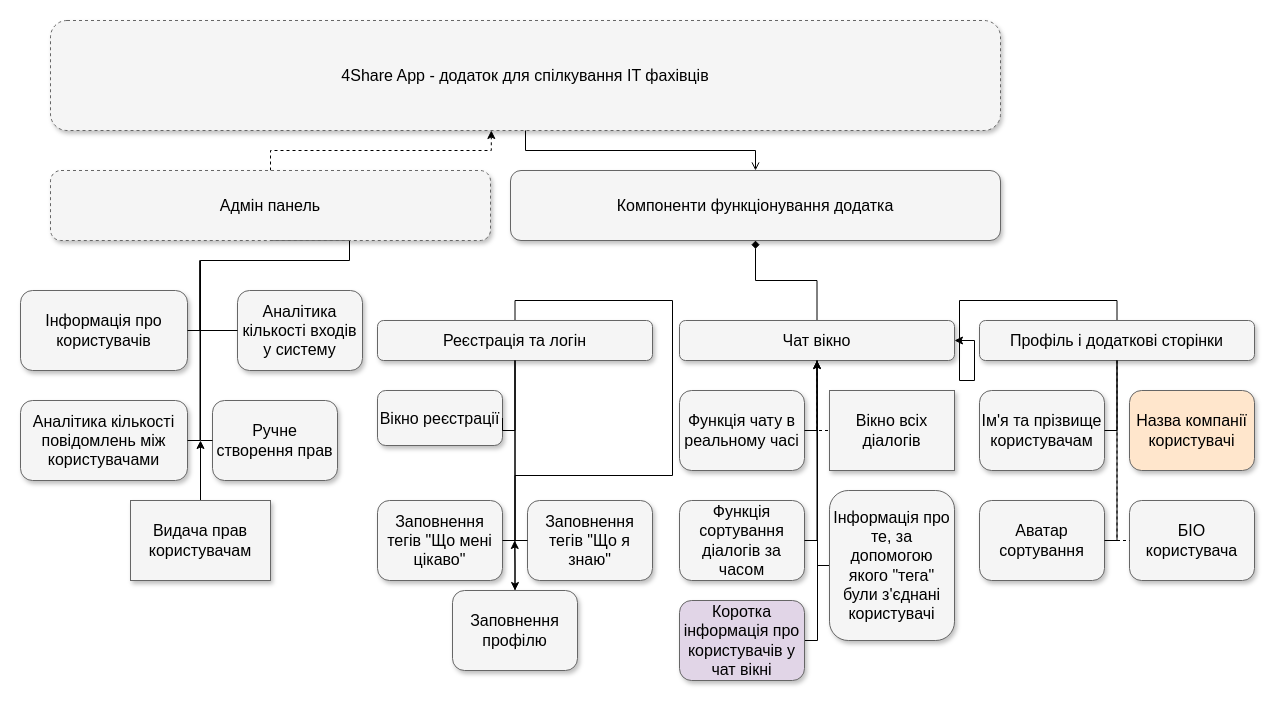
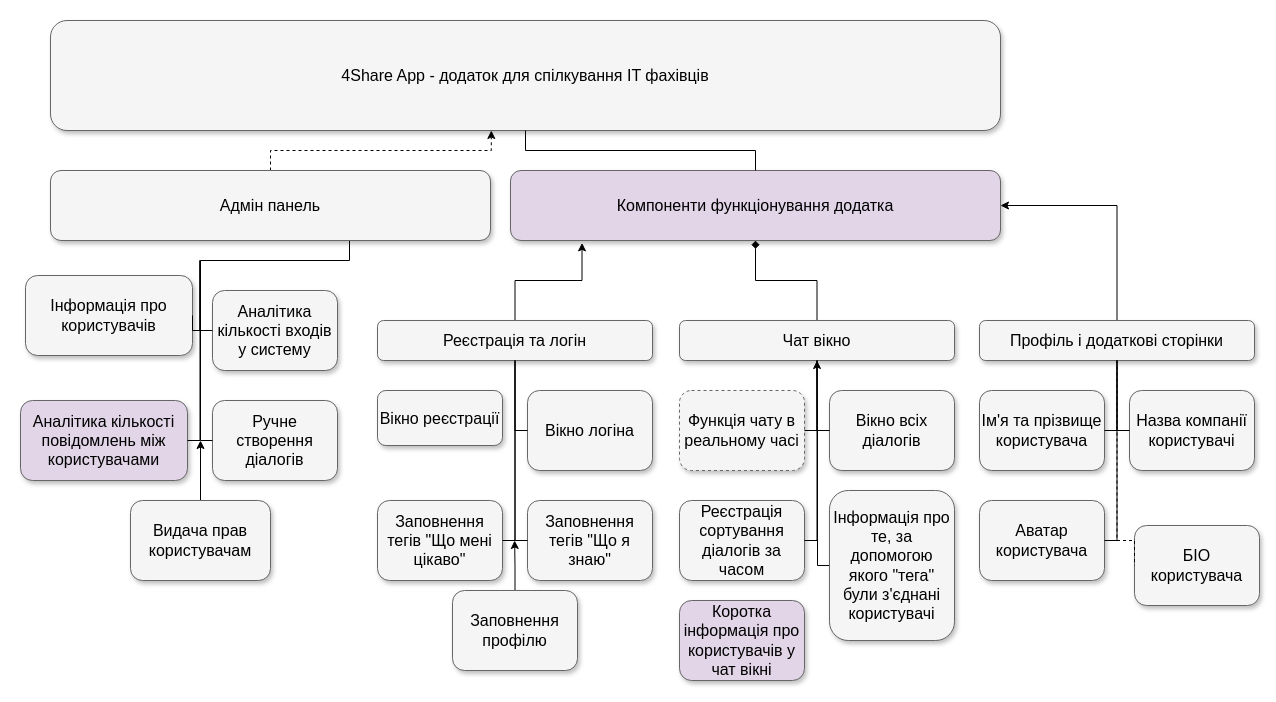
(526, 76) -> (526, 76)
(756, 164) -> (756, 165)
(271, 206) -> (271, 206)
(756, 206) -> (756, 206)
(966, 301) -> (1111, 206)
(104, 331) -> (109, 316)
(300, 331) -> (275, 331)
(673, 386) -> (553, 281)
(507, 431) -> none
none -> (522, 431)
none -> (590, 431)
(742, 431) -> (742, 431)
(824, 431) -> (824, 431)
(892, 431) -> (892, 431)
(1042, 431) -> (1042, 431)
none -> (1124, 431)
(1192, 431) -> (1192, 431)
(104, 441) -> (104, 441)
(275, 441) -> (275, 441)
(201, 541) -> (201, 541)
(742, 541) -> (742, 541)
(1042, 541) -> (1042, 541)
(1192, 541) -> (1197, 566)
(818, 611) -> none
